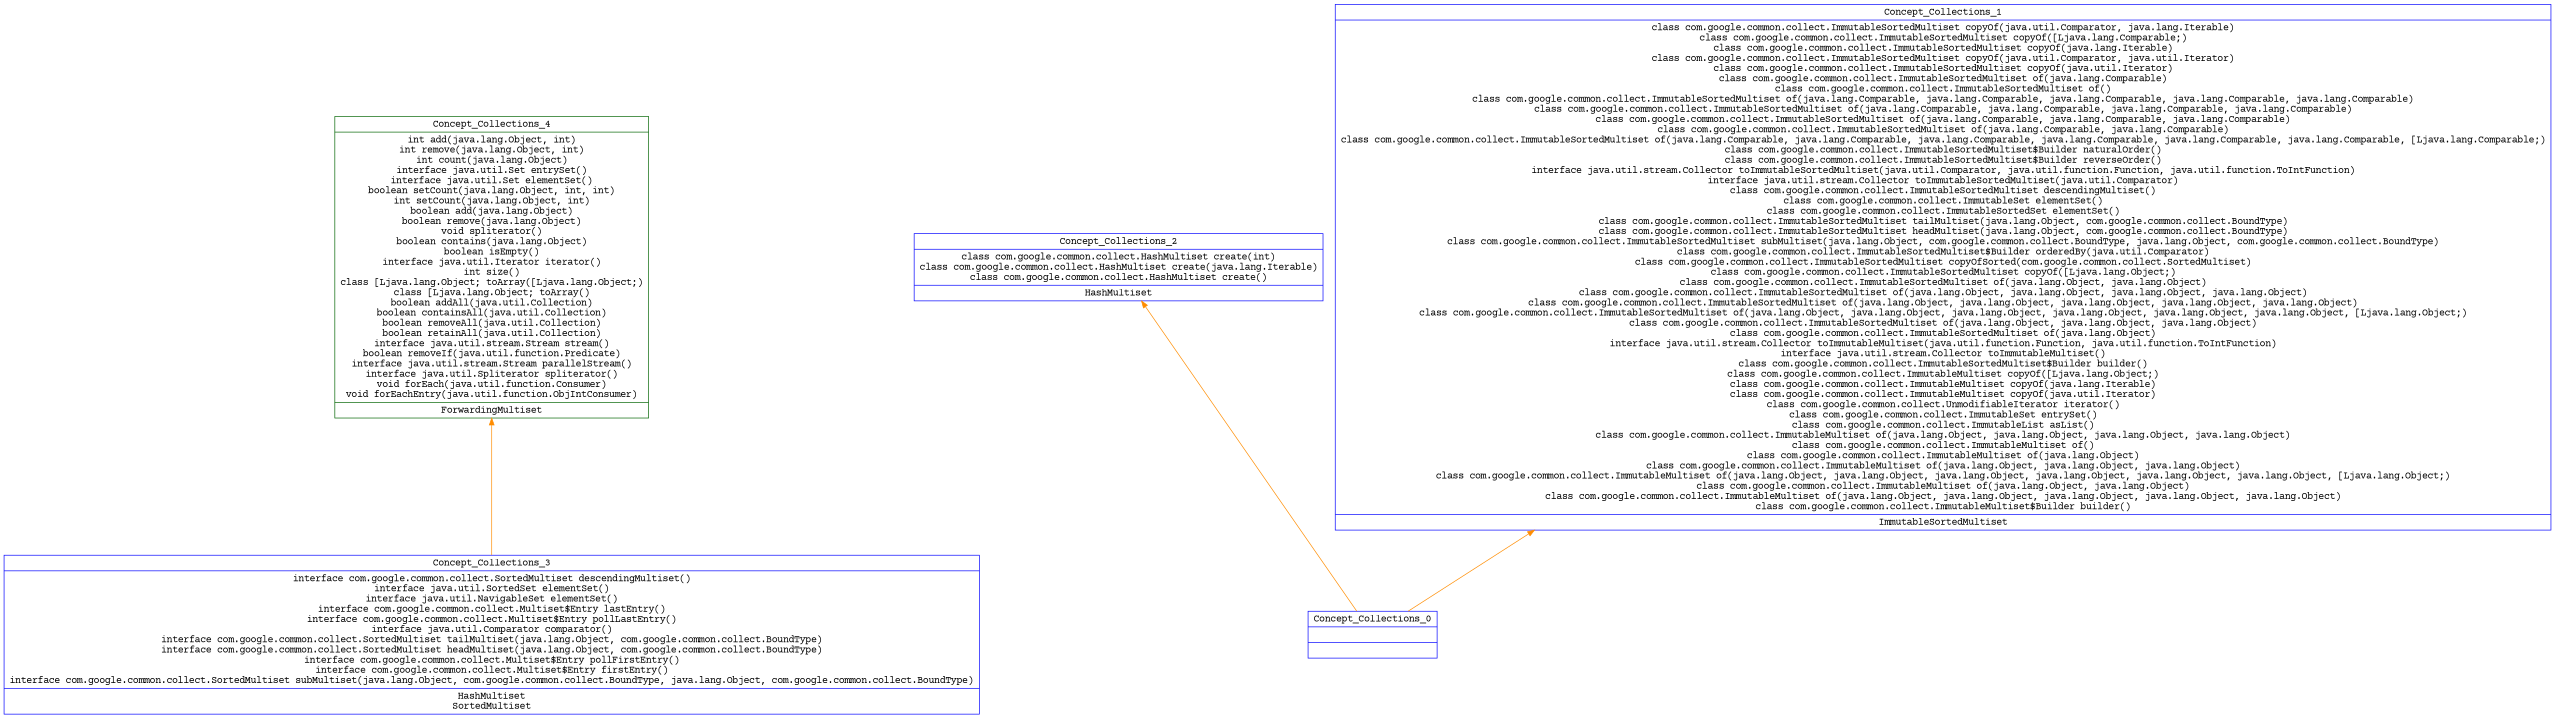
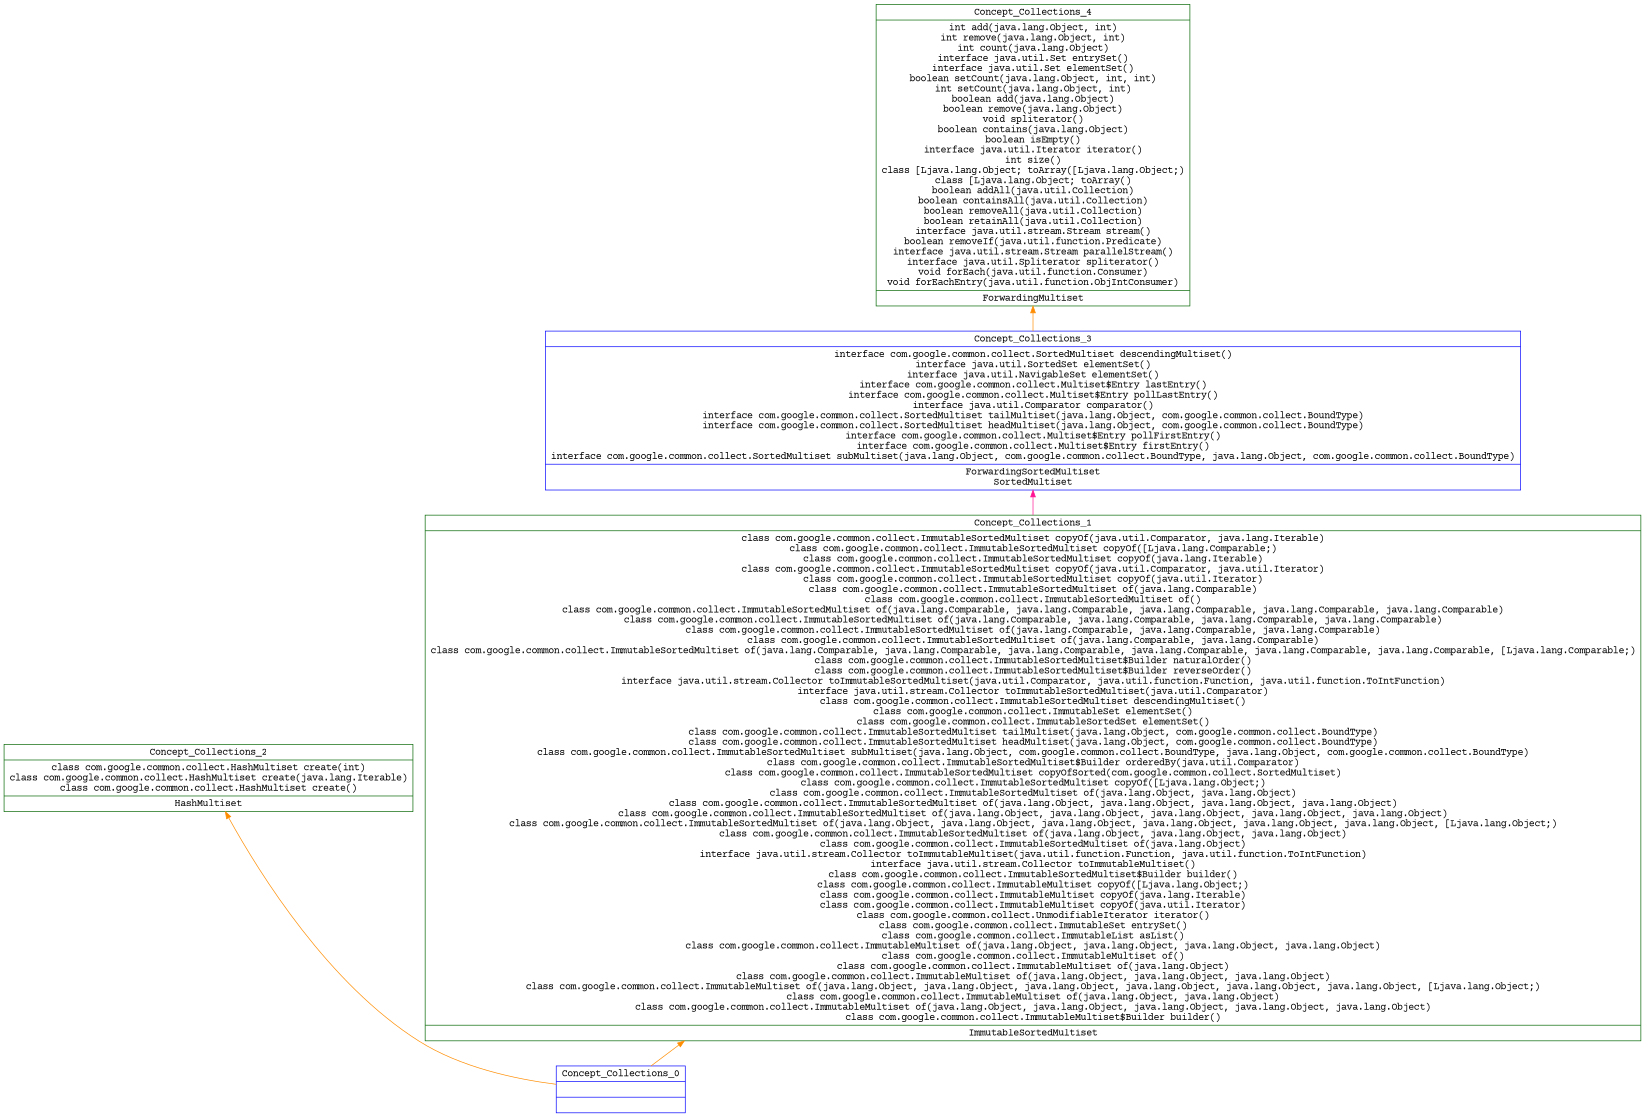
(1119, 267) -> (209, 778)
(1943, 267) -> (1033, 778)
none -> (1033, 506)
(492, 696) -> (1033, 472)
